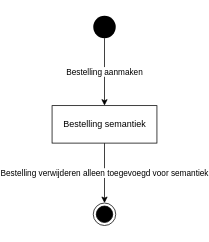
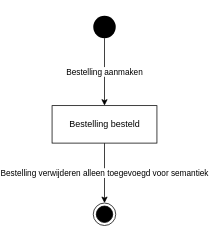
(105, 124) -> (105, 124)
